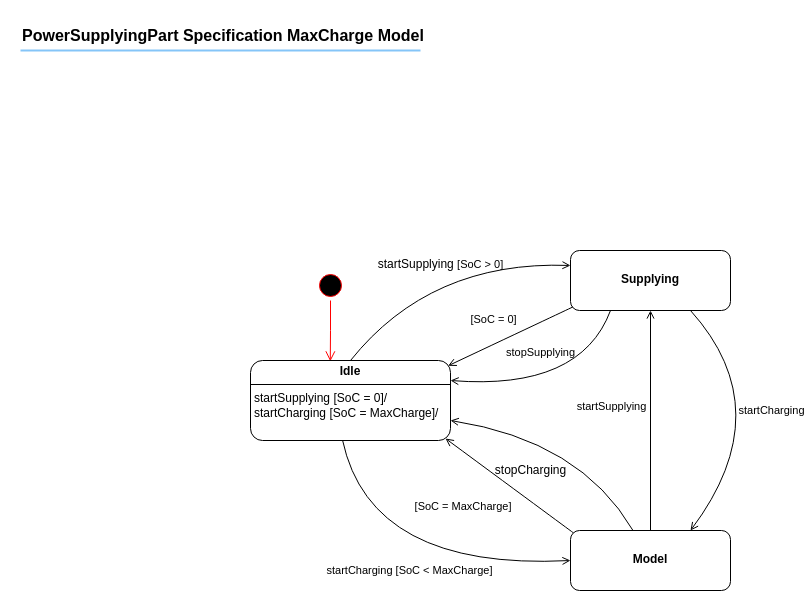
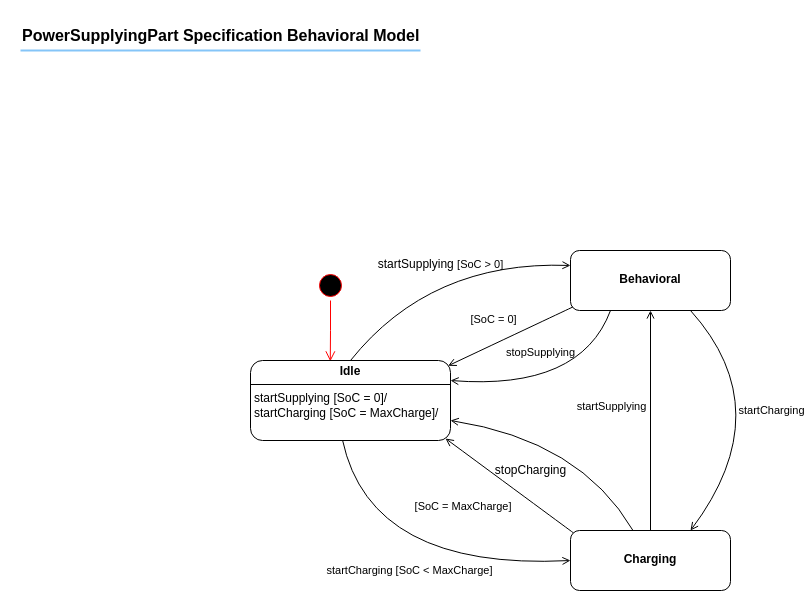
(219, 36) -> (219, 36)
(598, 258) -> (601, 258)
(586, 538) -> (596, 538)
